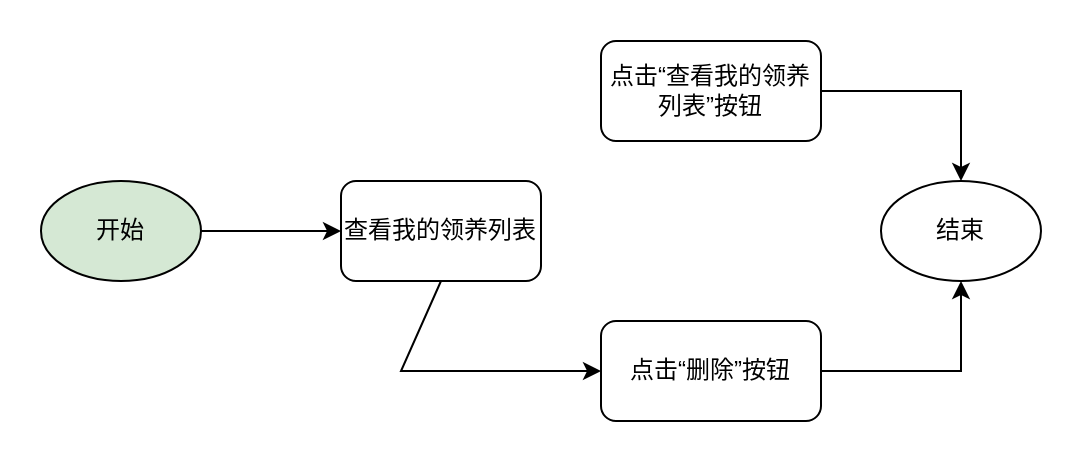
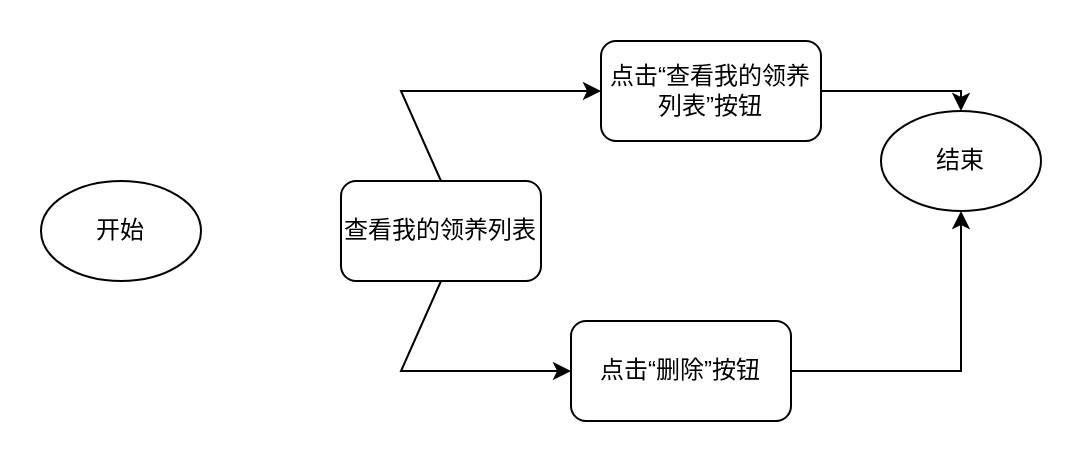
none -> (445, 91)
(121, 231) -> (121, 231)
(264, 231) -> none
(961, 231) -> (961, 161)
(711, 371) -> (681, 371)
